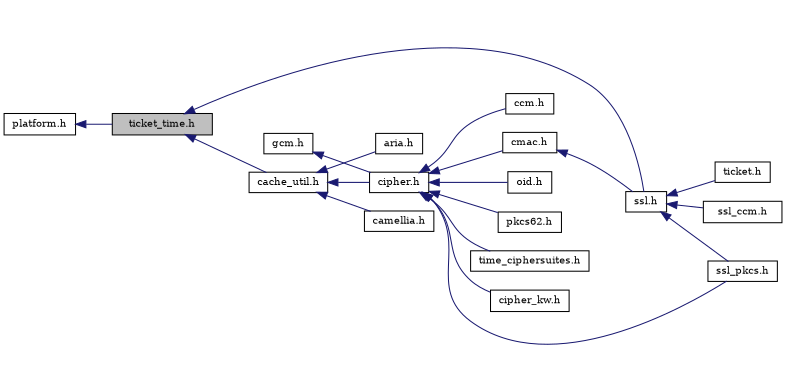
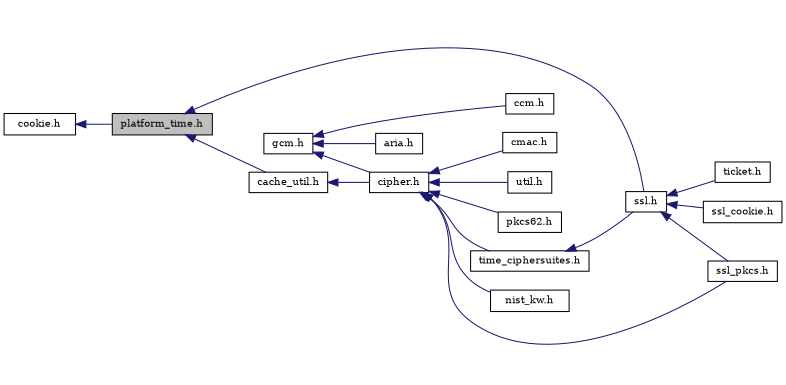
(40, 124) -> (40, 124)
(162, 124) -> (162, 124)
(461, 130) -> (414, 116)
(353, 160) -> (349, 144)
(601, 170) -> (606, 232)
(530, 182) -> (530, 182)
(743, 212) -> (743, 212)
(399, 221) -> none
(530, 301) -> (530, 301)
